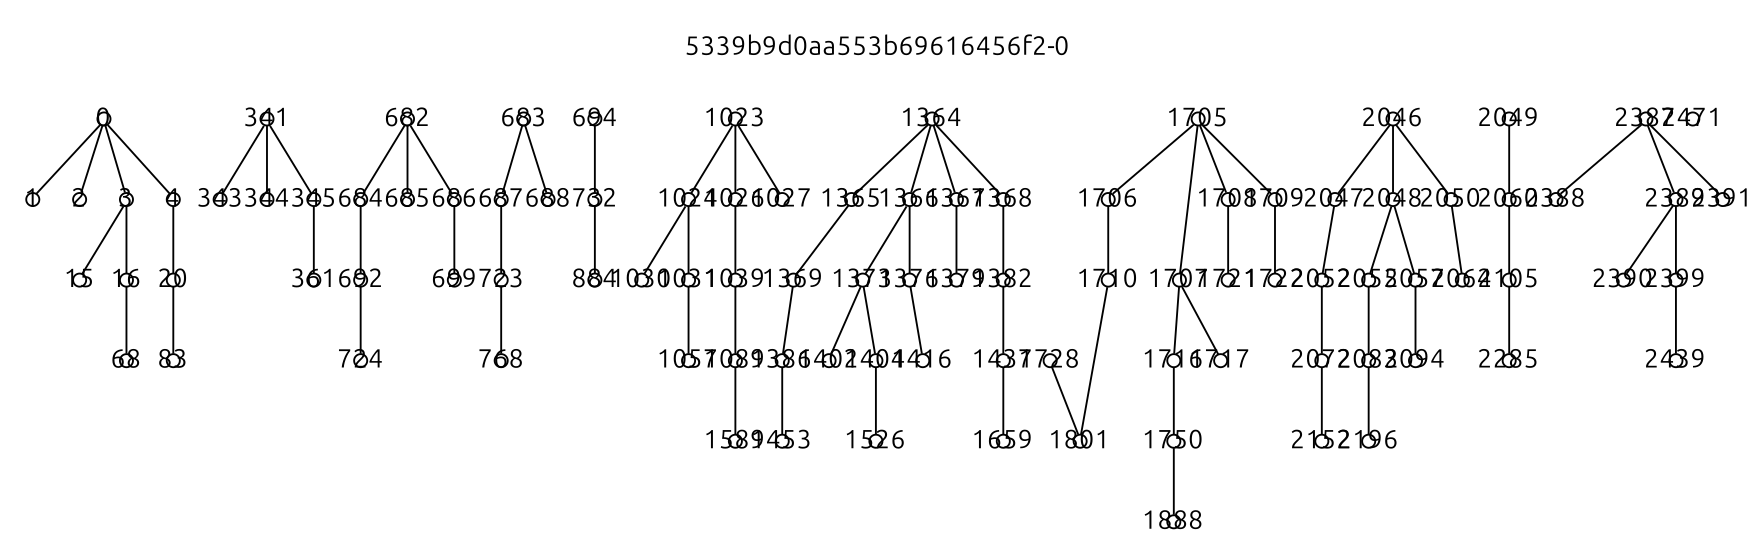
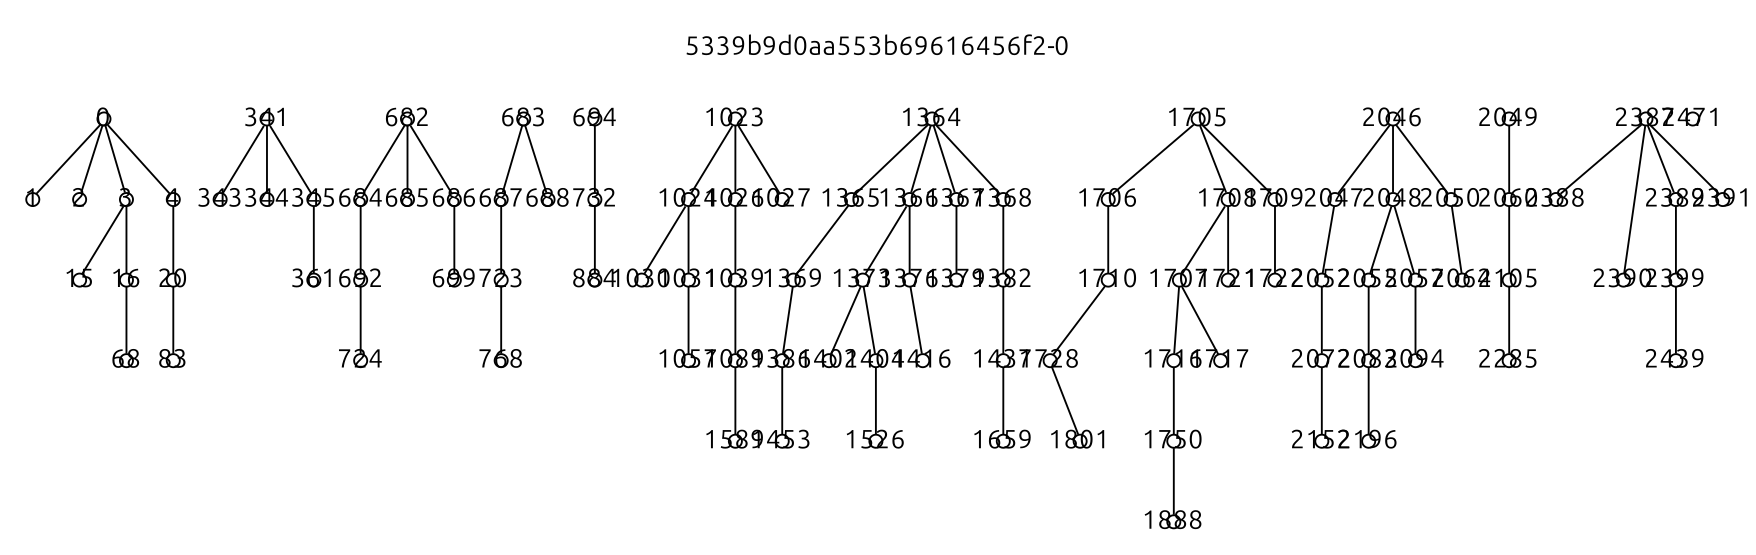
(1189, 200) -> (1204, 240)
(1650, 240) -> (1635, 200)
(1094, 361) -> (1079, 320)
